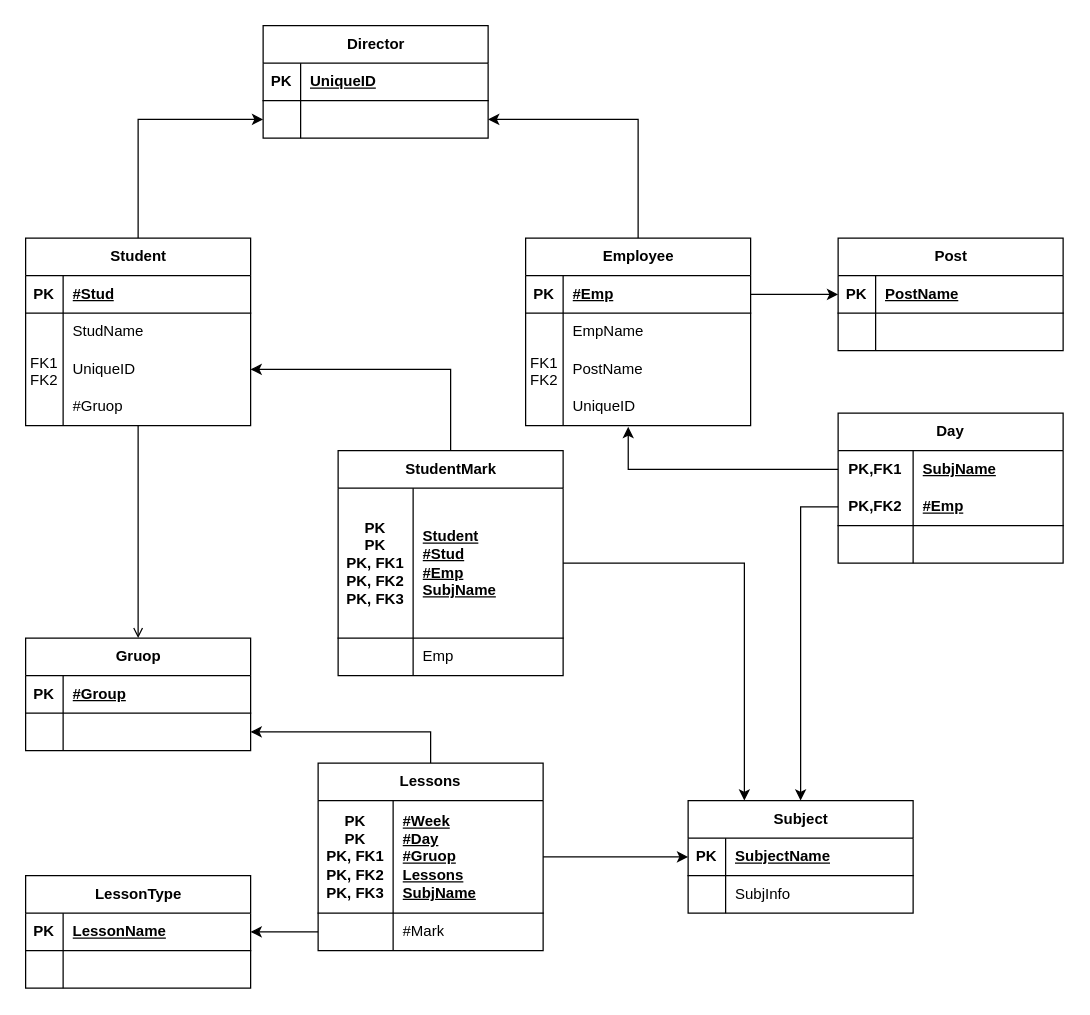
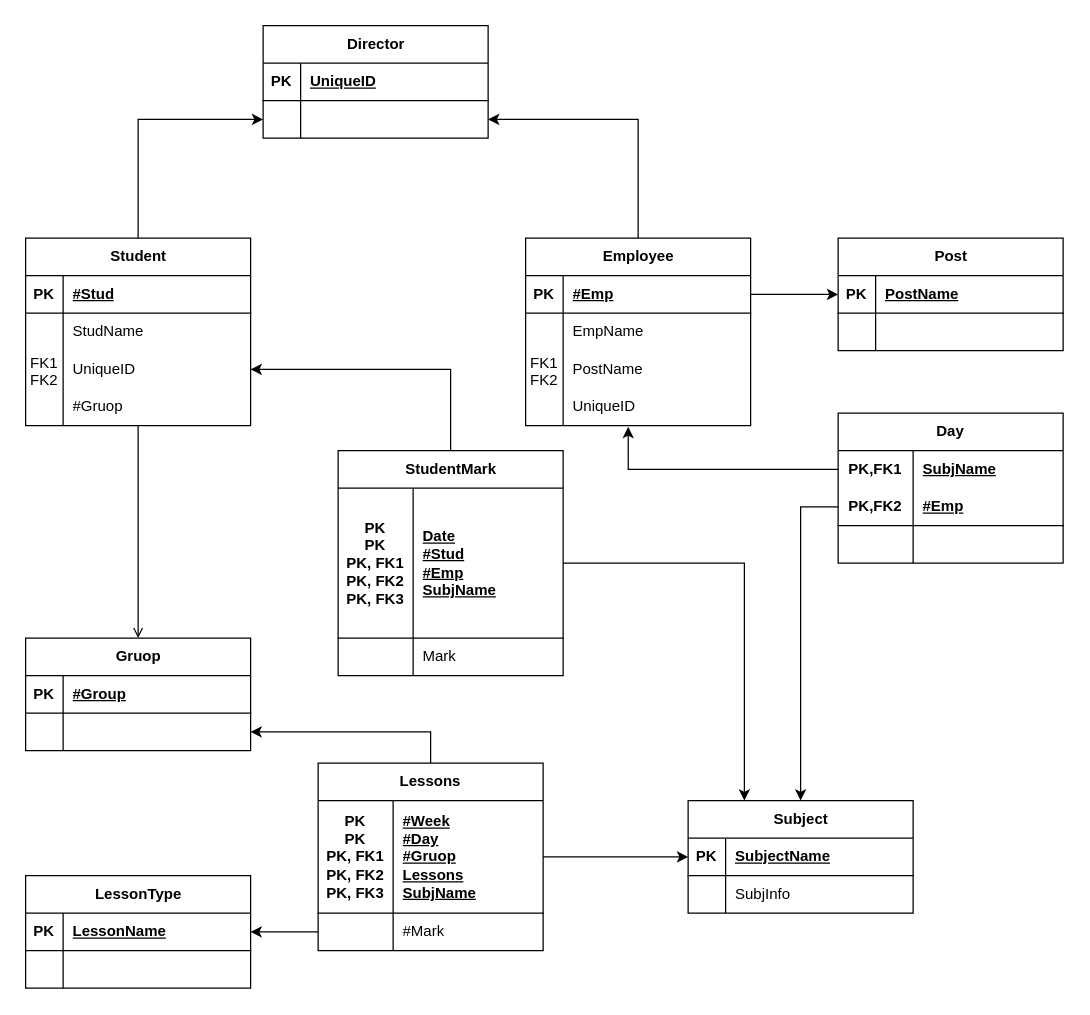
(457, 563) -> (457, 563)
(436, 657) -> (440, 657)
